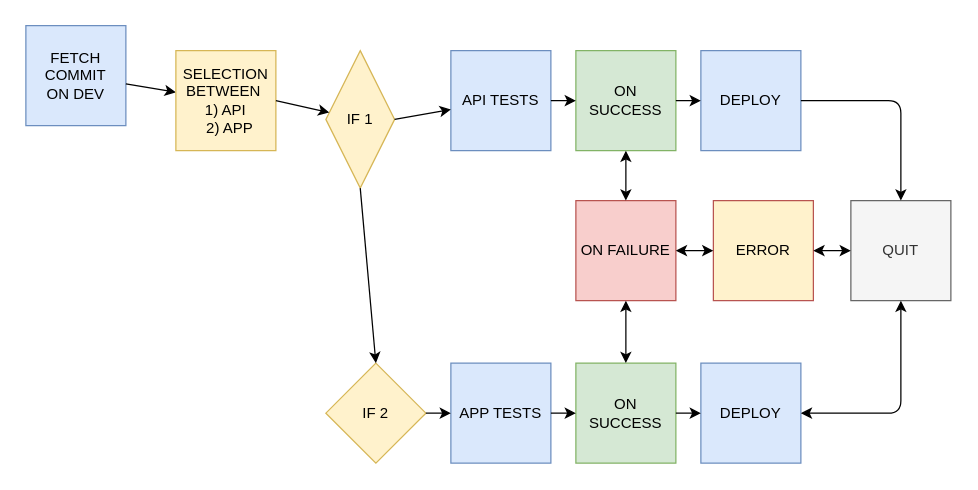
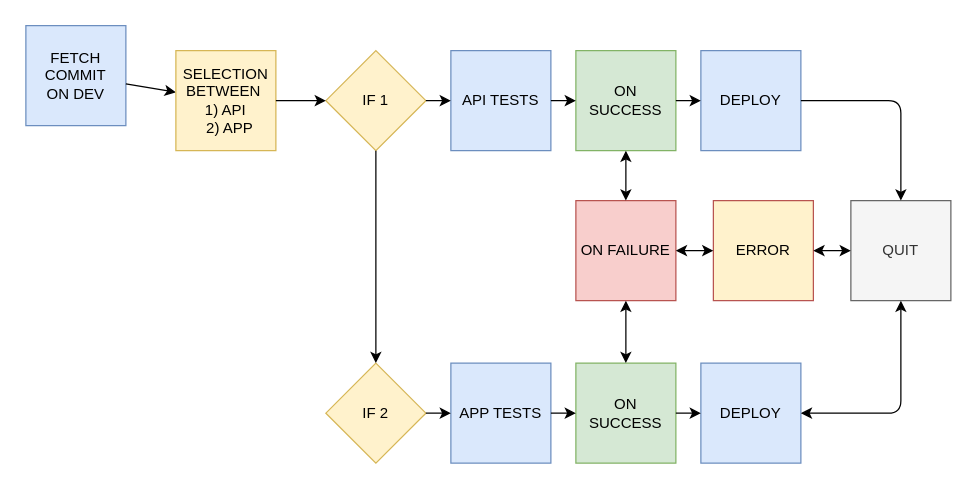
(360, 119) -> (376, 101)
